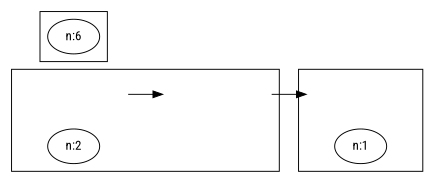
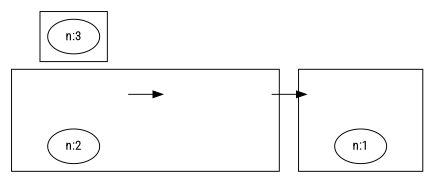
(74, 37) -> (74, 37)
